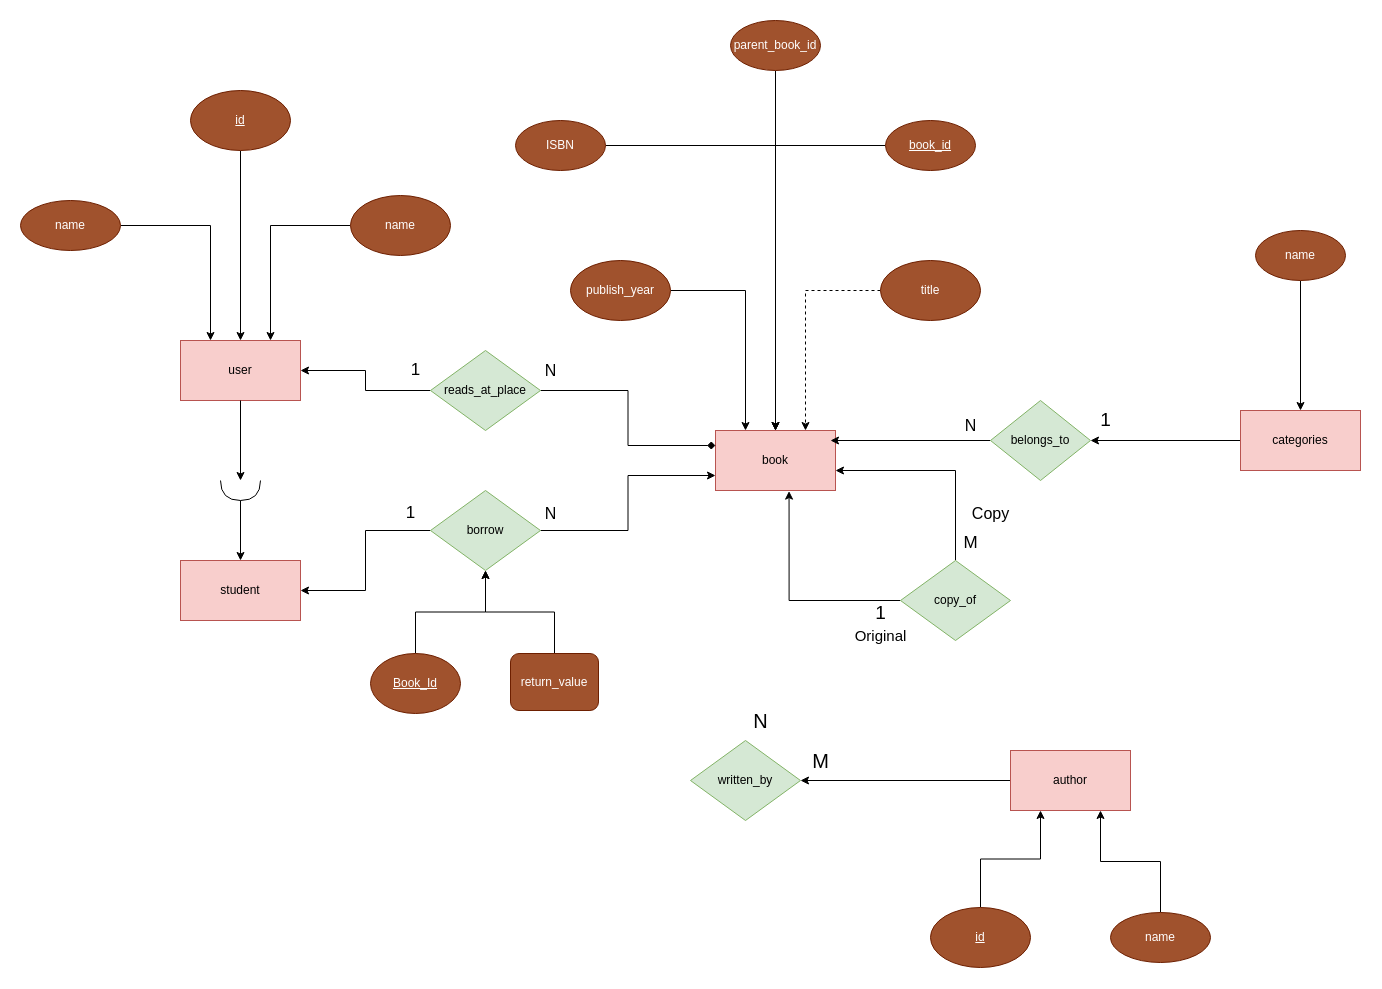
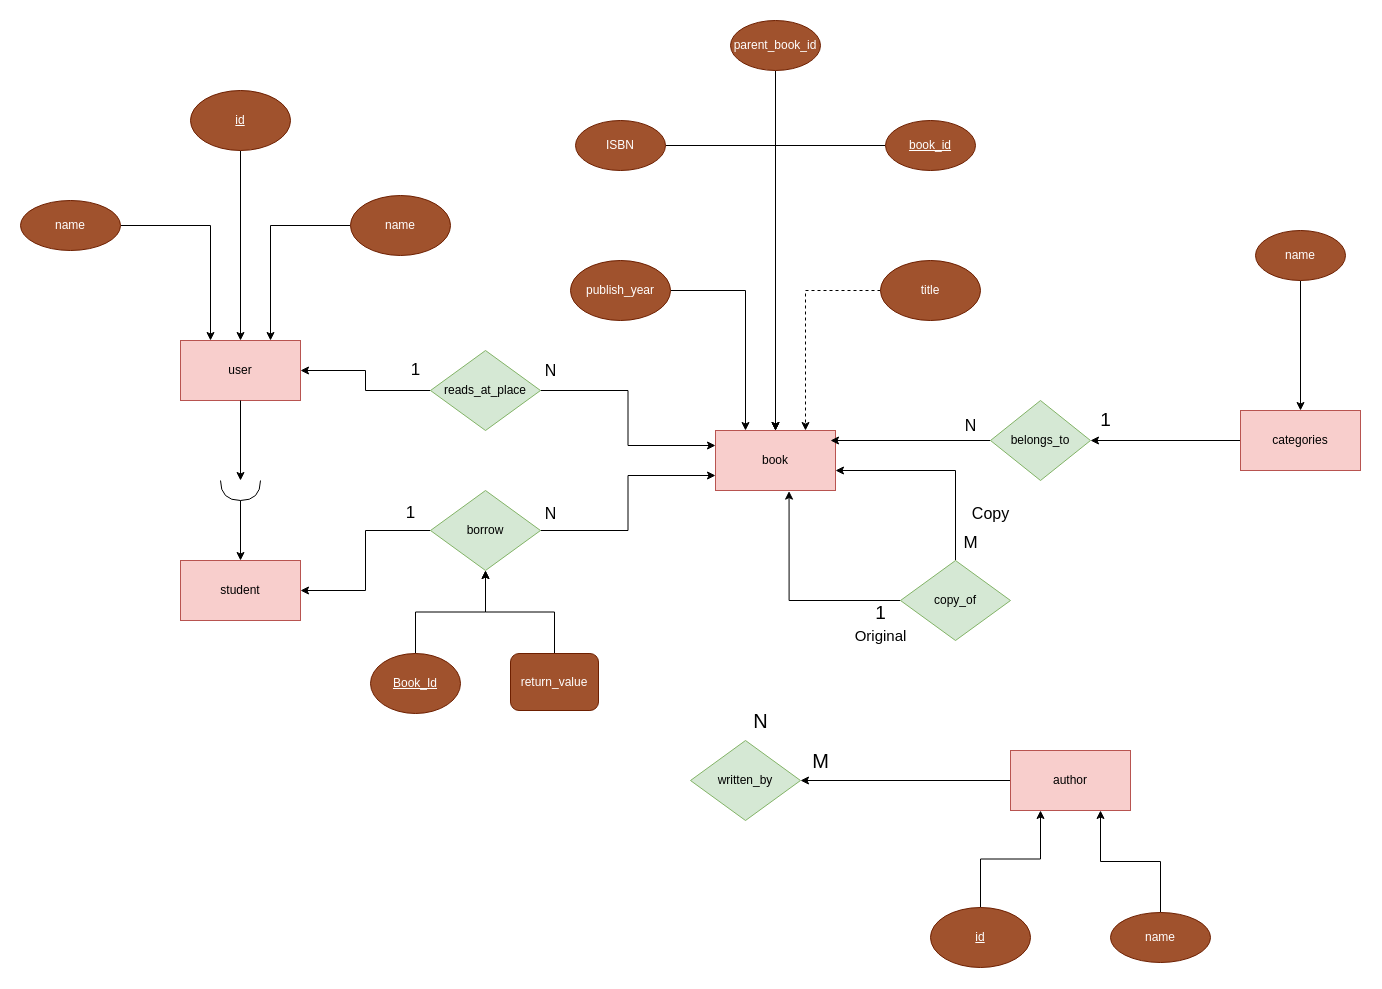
(561, 146) -> (621, 146)
(706, 446) -> (707, 446)
